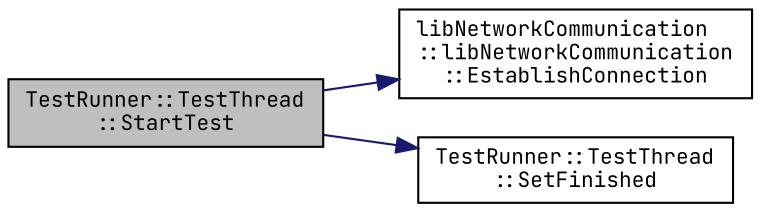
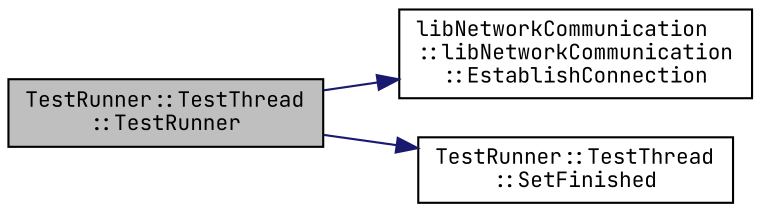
(166, 113) -> (166, 113)
